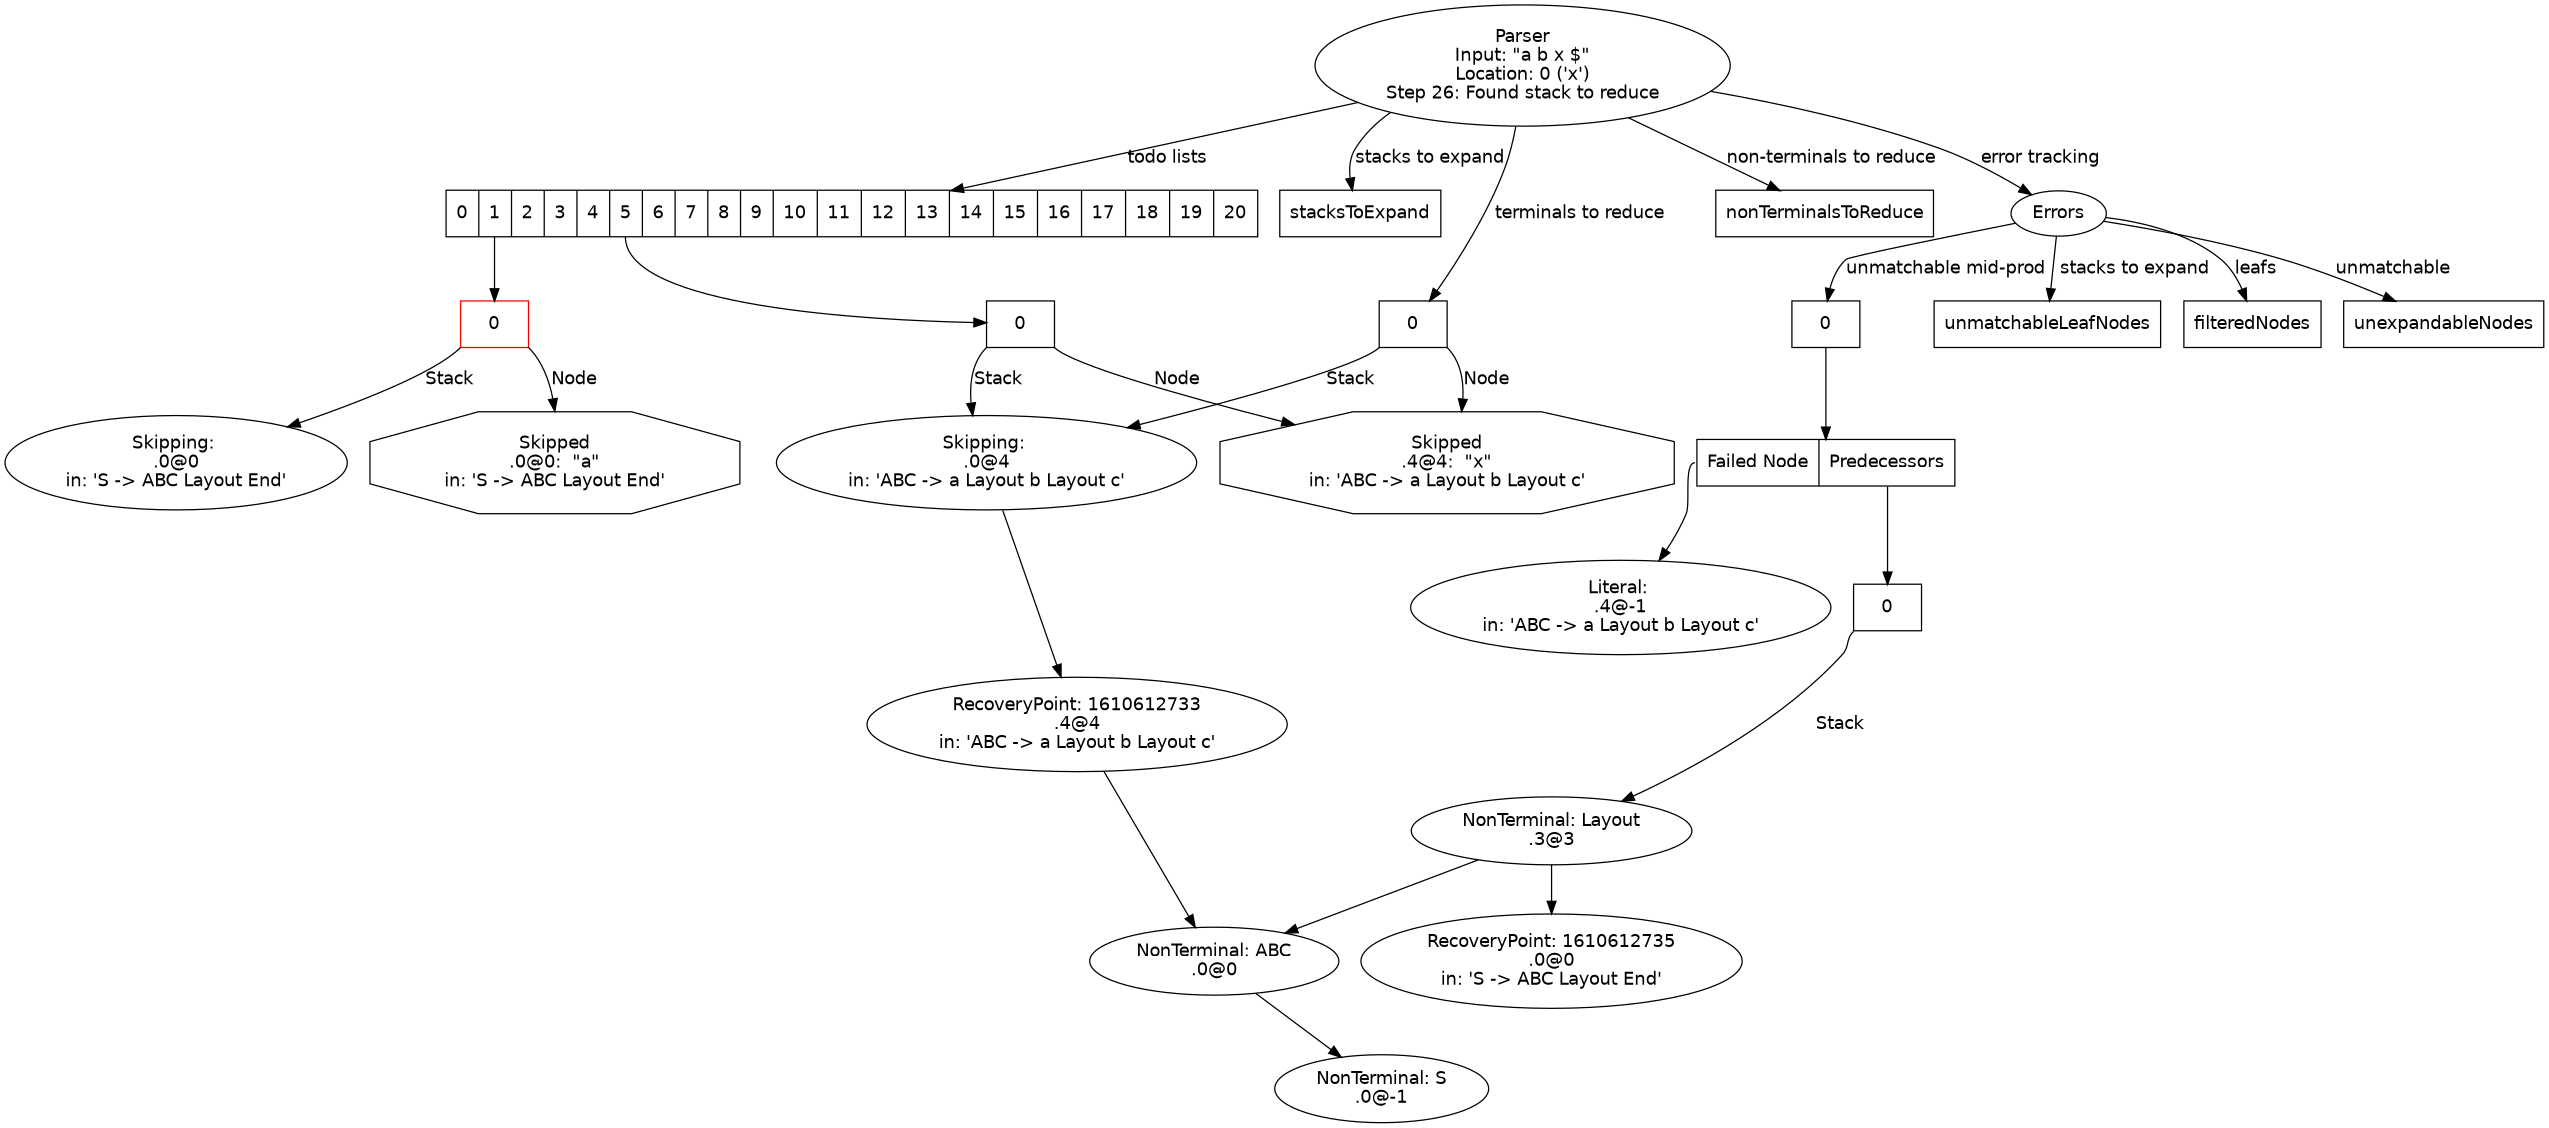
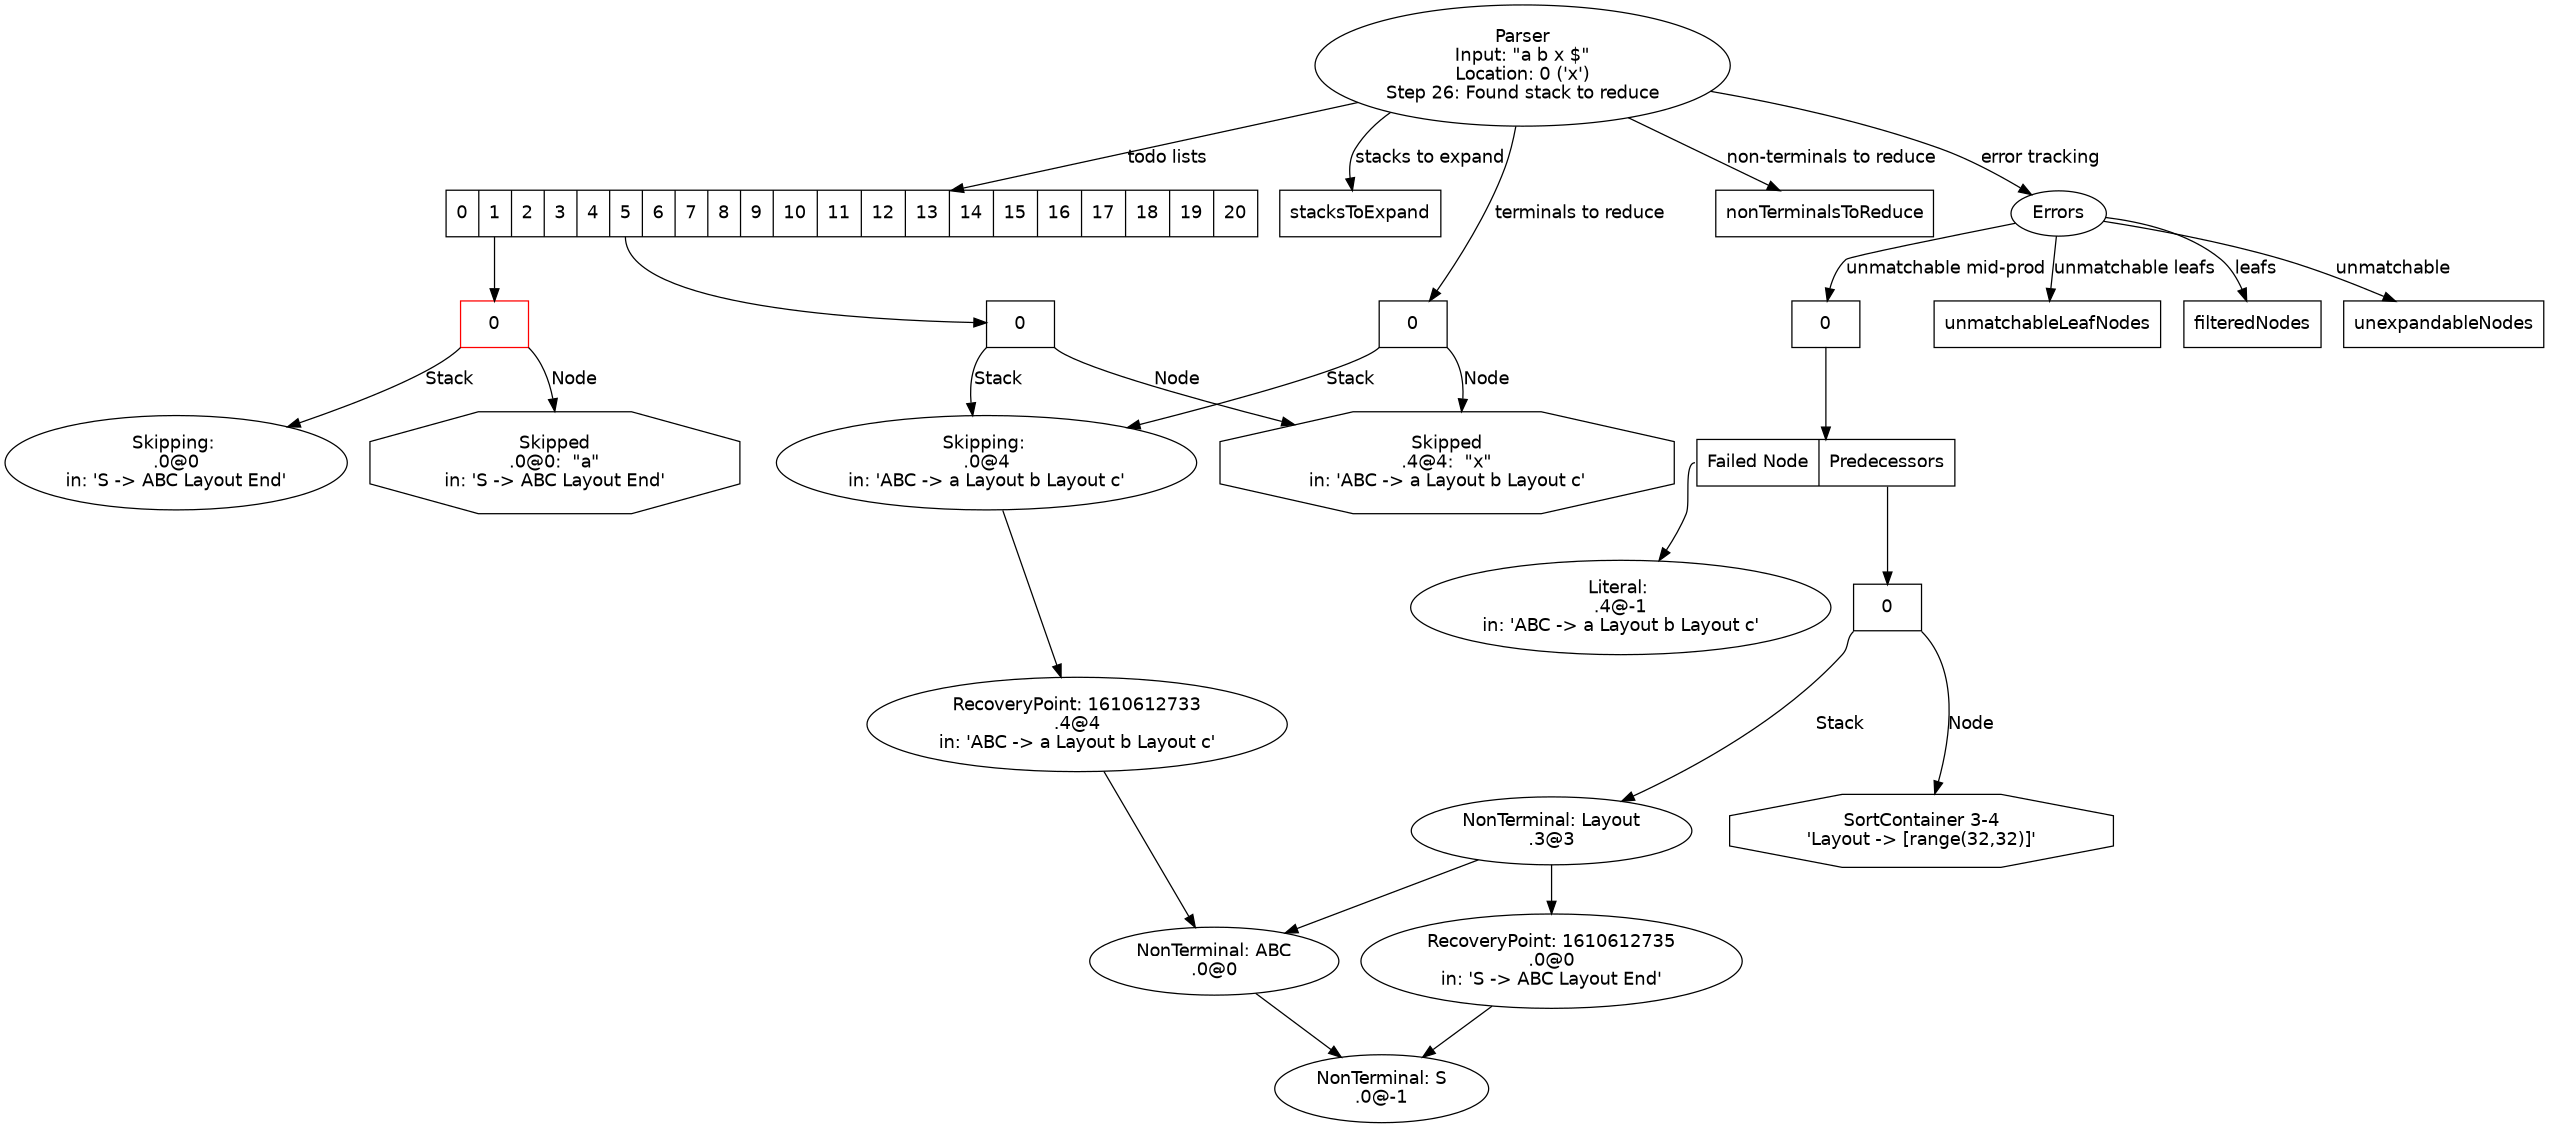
(2135, 269) -> (2135, 269)
none -> (1921, 831)
none -> (1463, 1028)
